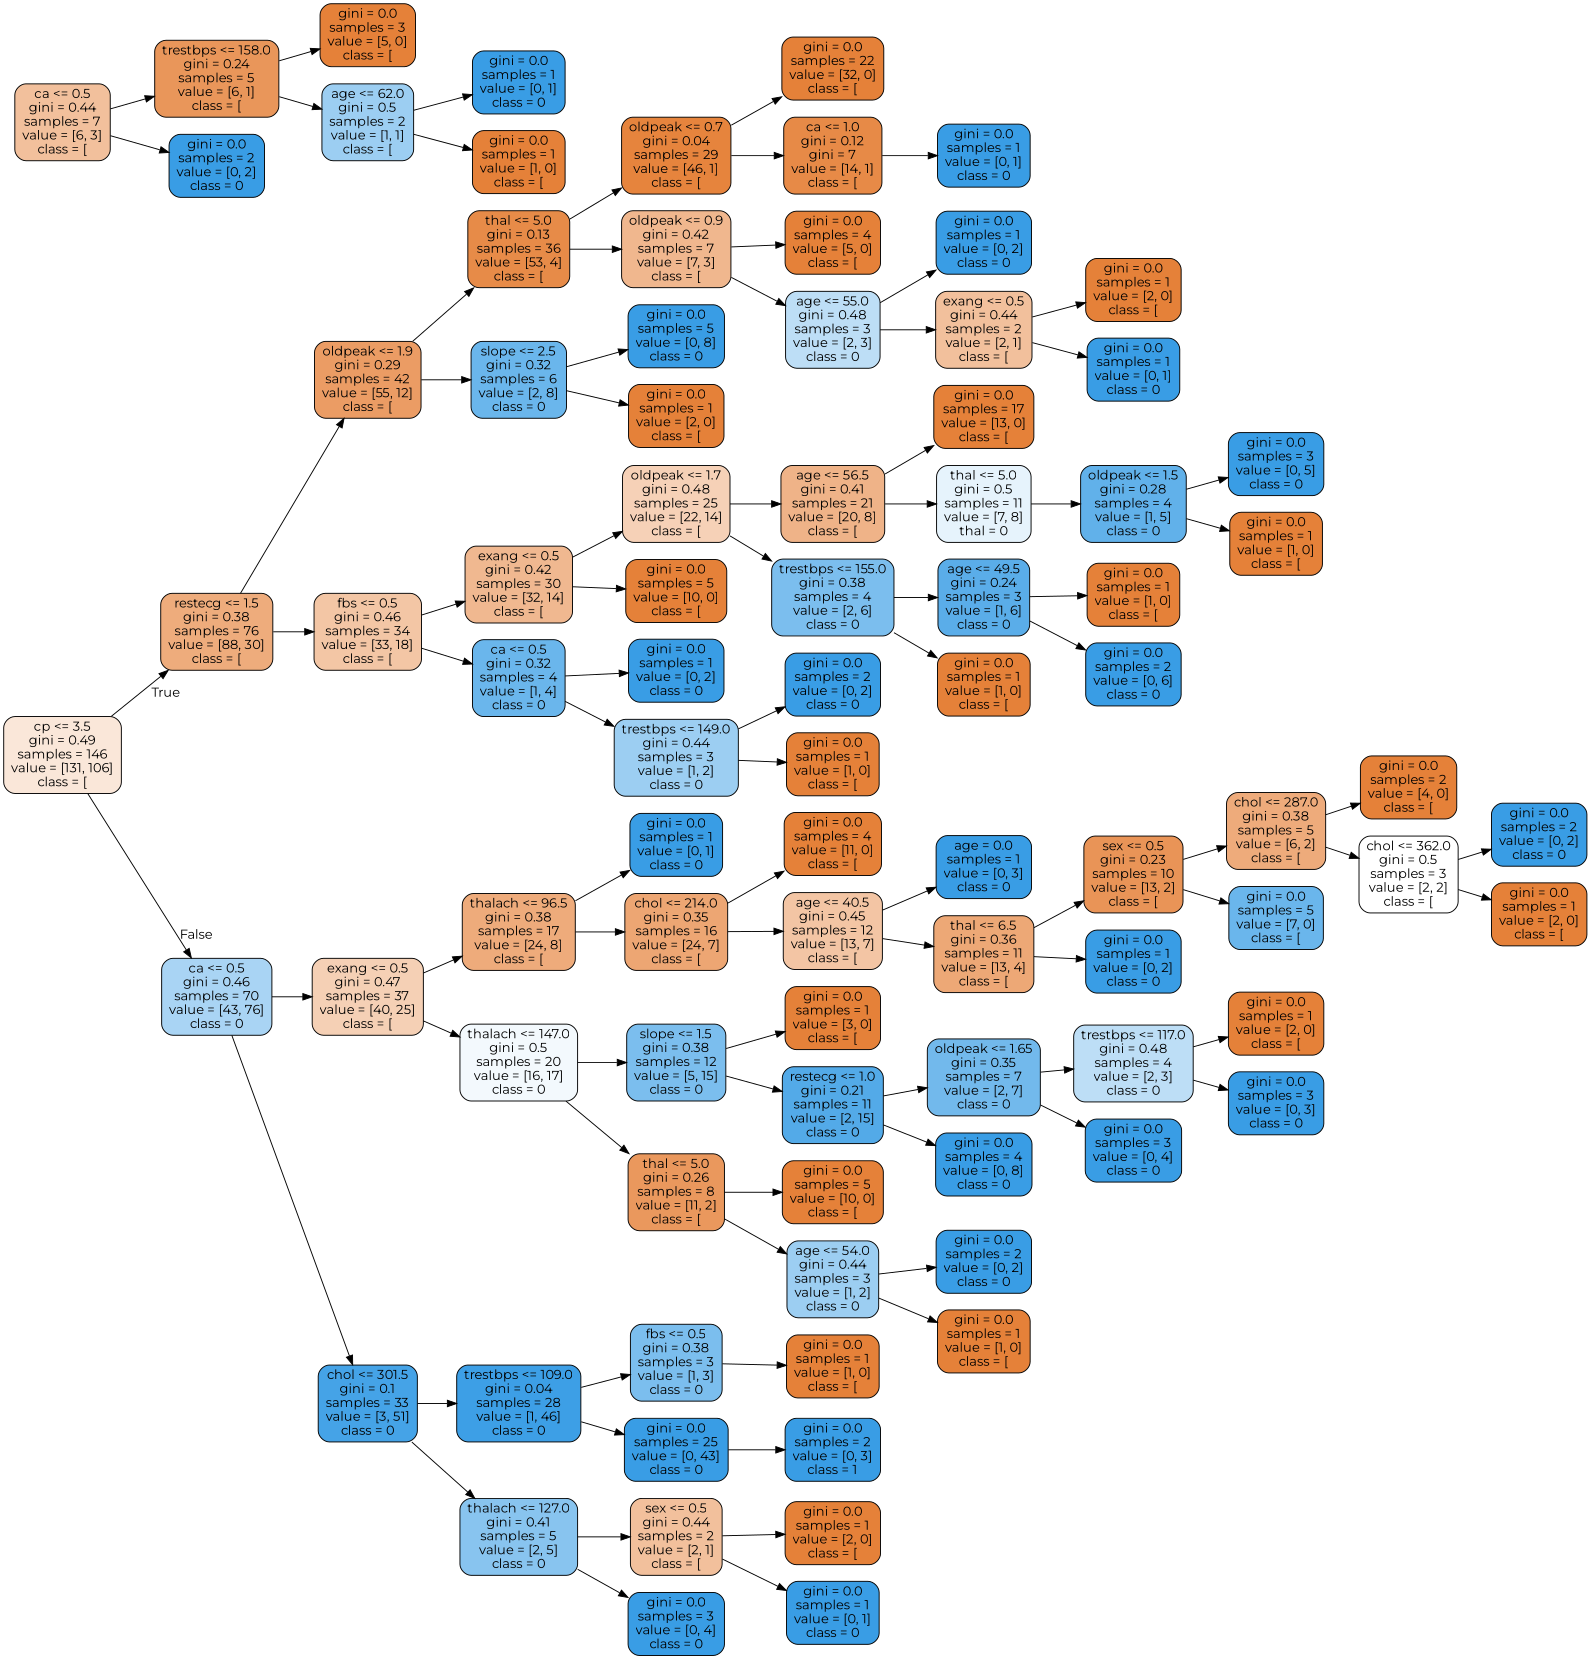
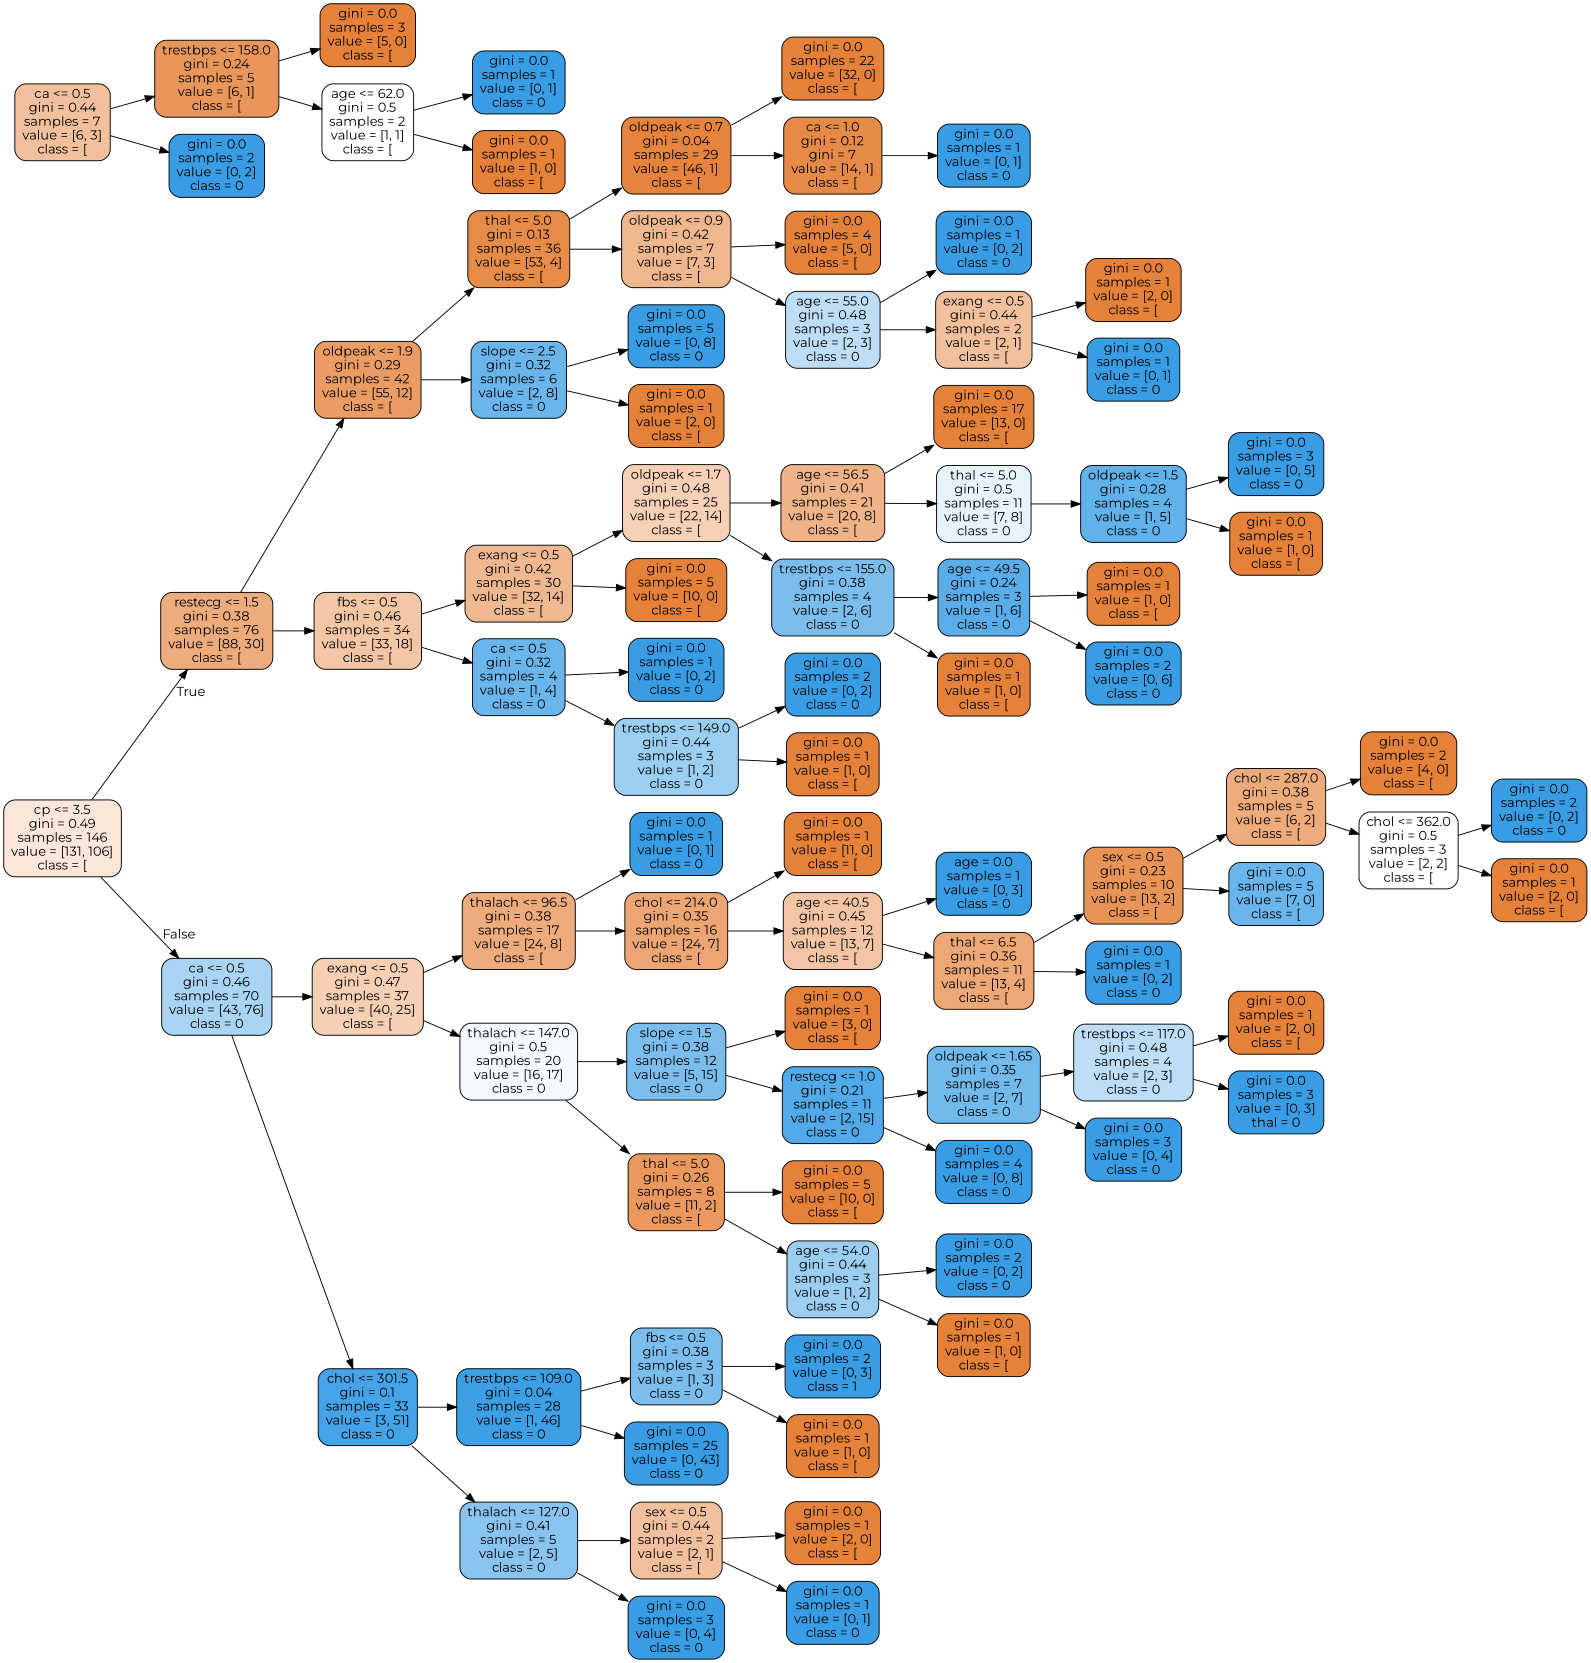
(368, 122) -> (368, 122)
(984, 504) -> (984, 504)
(833, 844) -> (833, 844)
(1276, 1103) -> (1276, 1102)
(752, 1450) -> (749, 1366)
